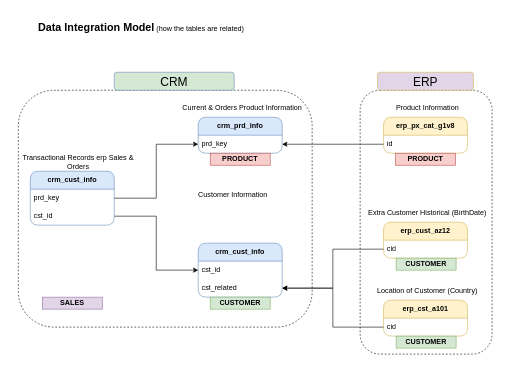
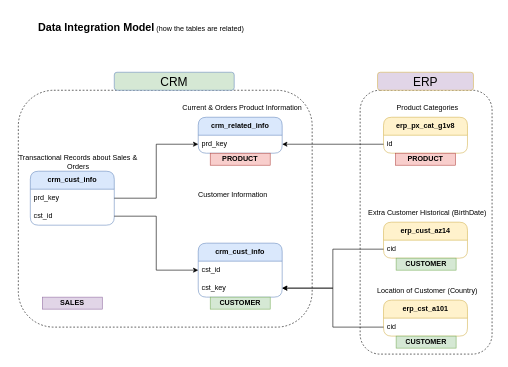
(428, 108) -> (428, 108)
(240, 126) -> (240, 126)
(78, 162) -> (78, 162)
(426, 231) -> (426, 231)
(223, 288) -> (216, 288)
